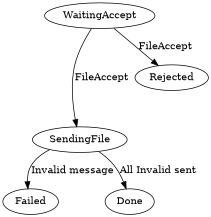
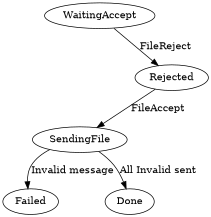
(166, 47) -> (166, 47)
(73, 72) -> (129, 106)
